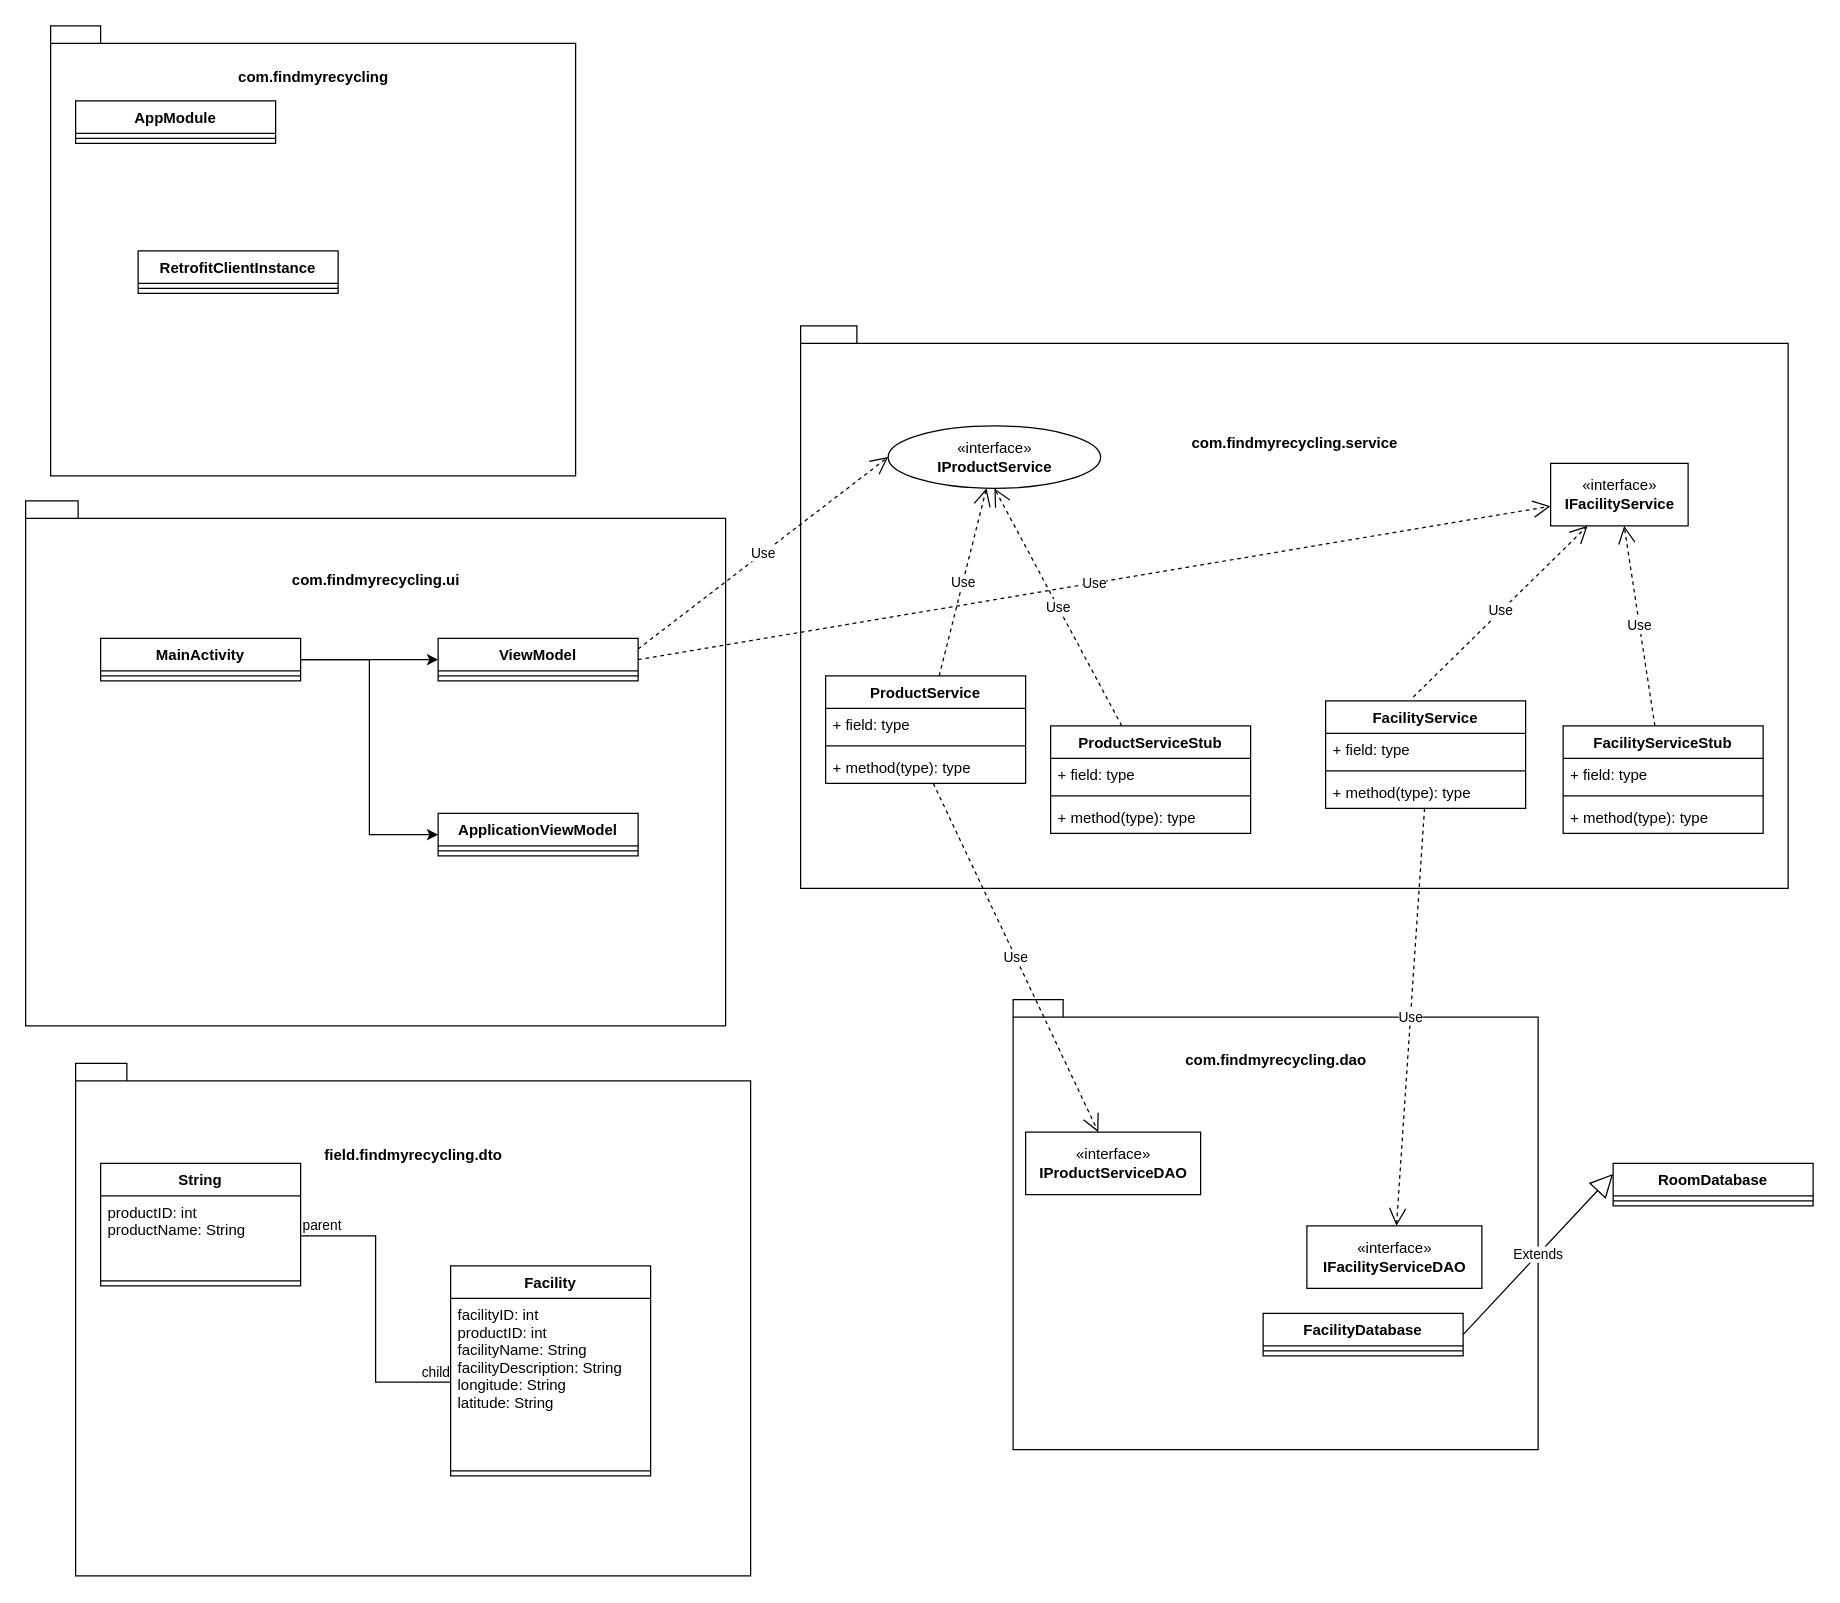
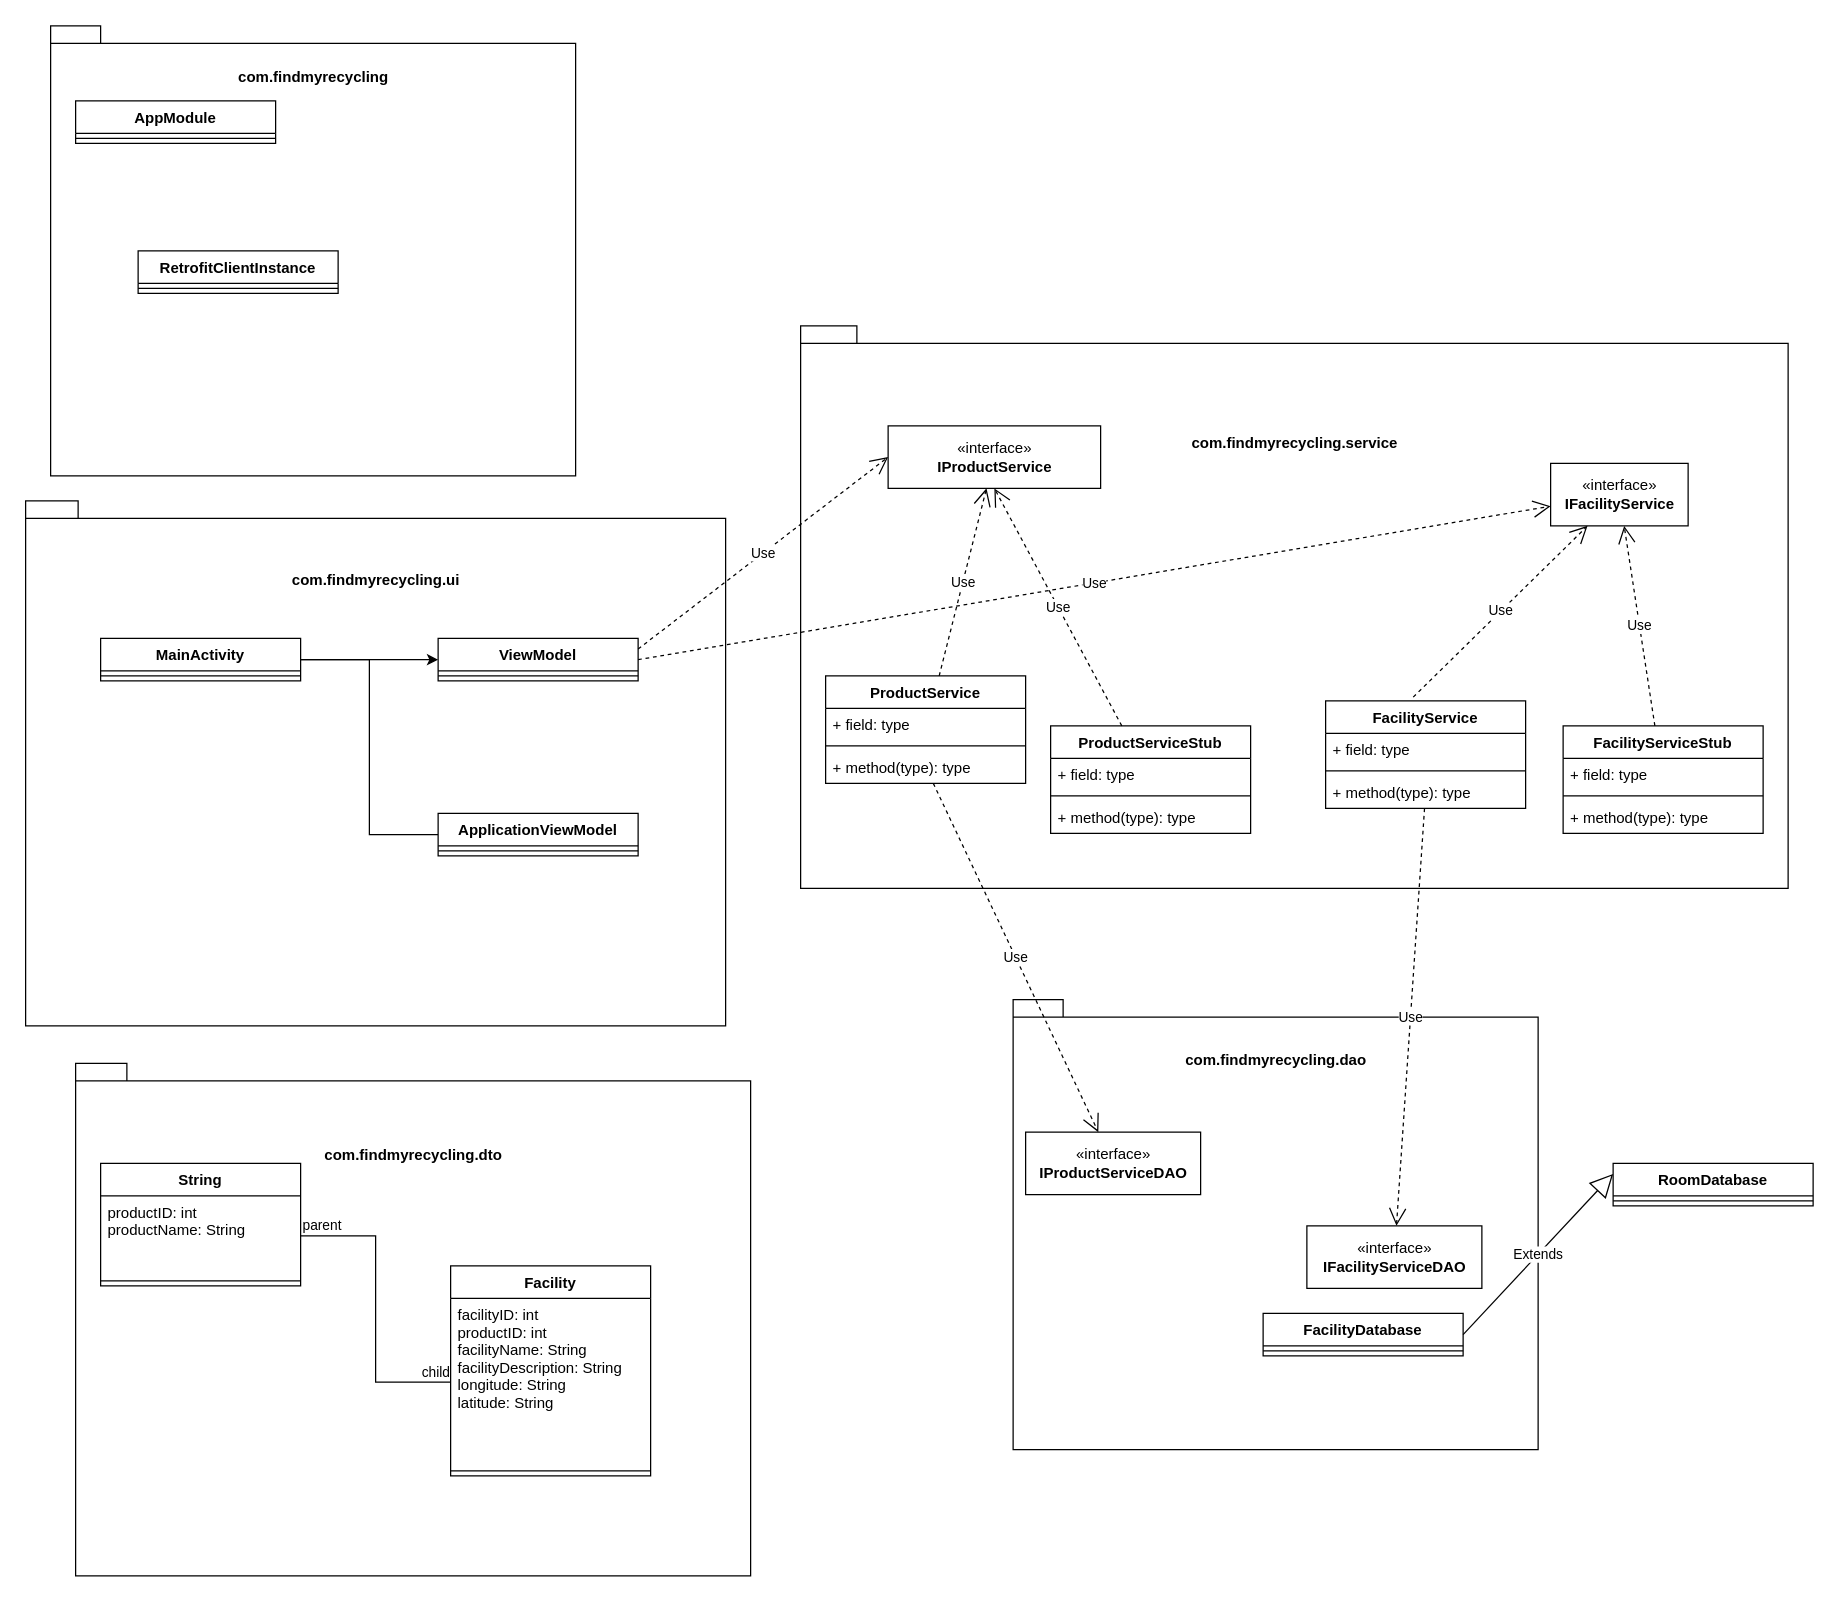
(994, 457) -> (994, 457)
(428, 834) -> (431, 834)
(414, 1326) -> (414, 1326)
